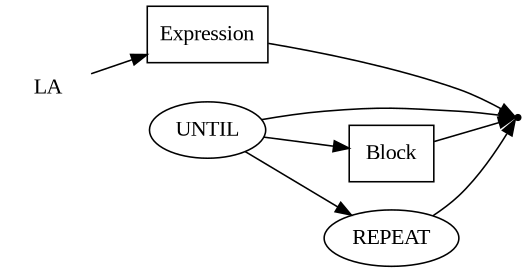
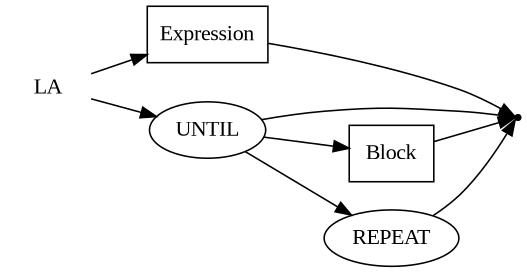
none -> (116, 106)
